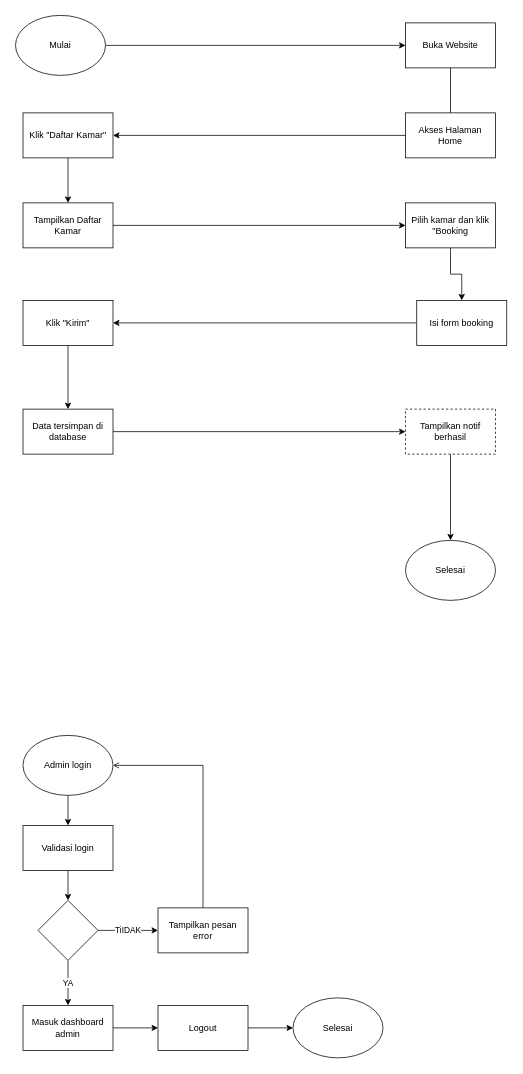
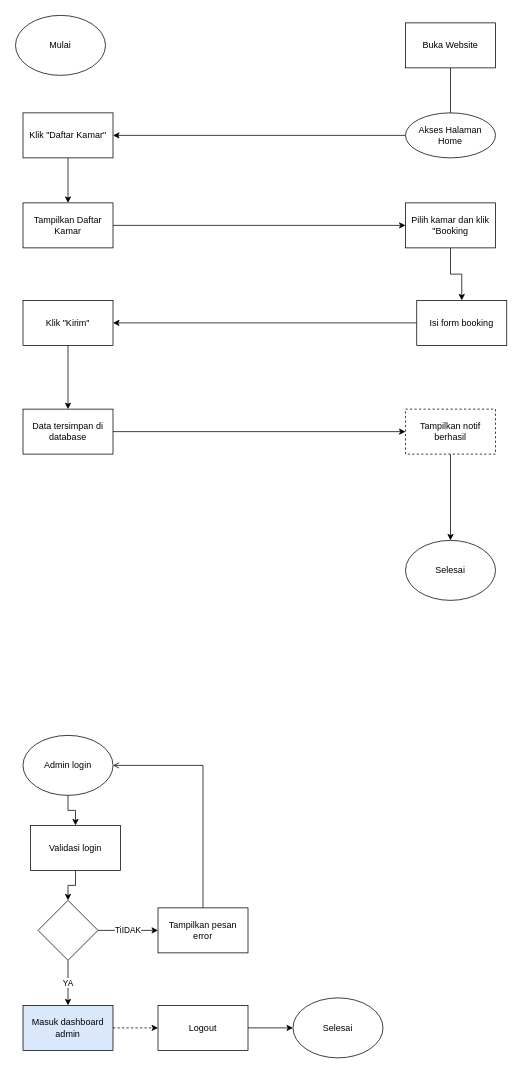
(252, 45) -> none
(450, 135) -> (450, 135)
(68, 848) -> (75, 848)
(68, 1028) -> (68, 1028)
(133, 1028) -> (133, 1028)
